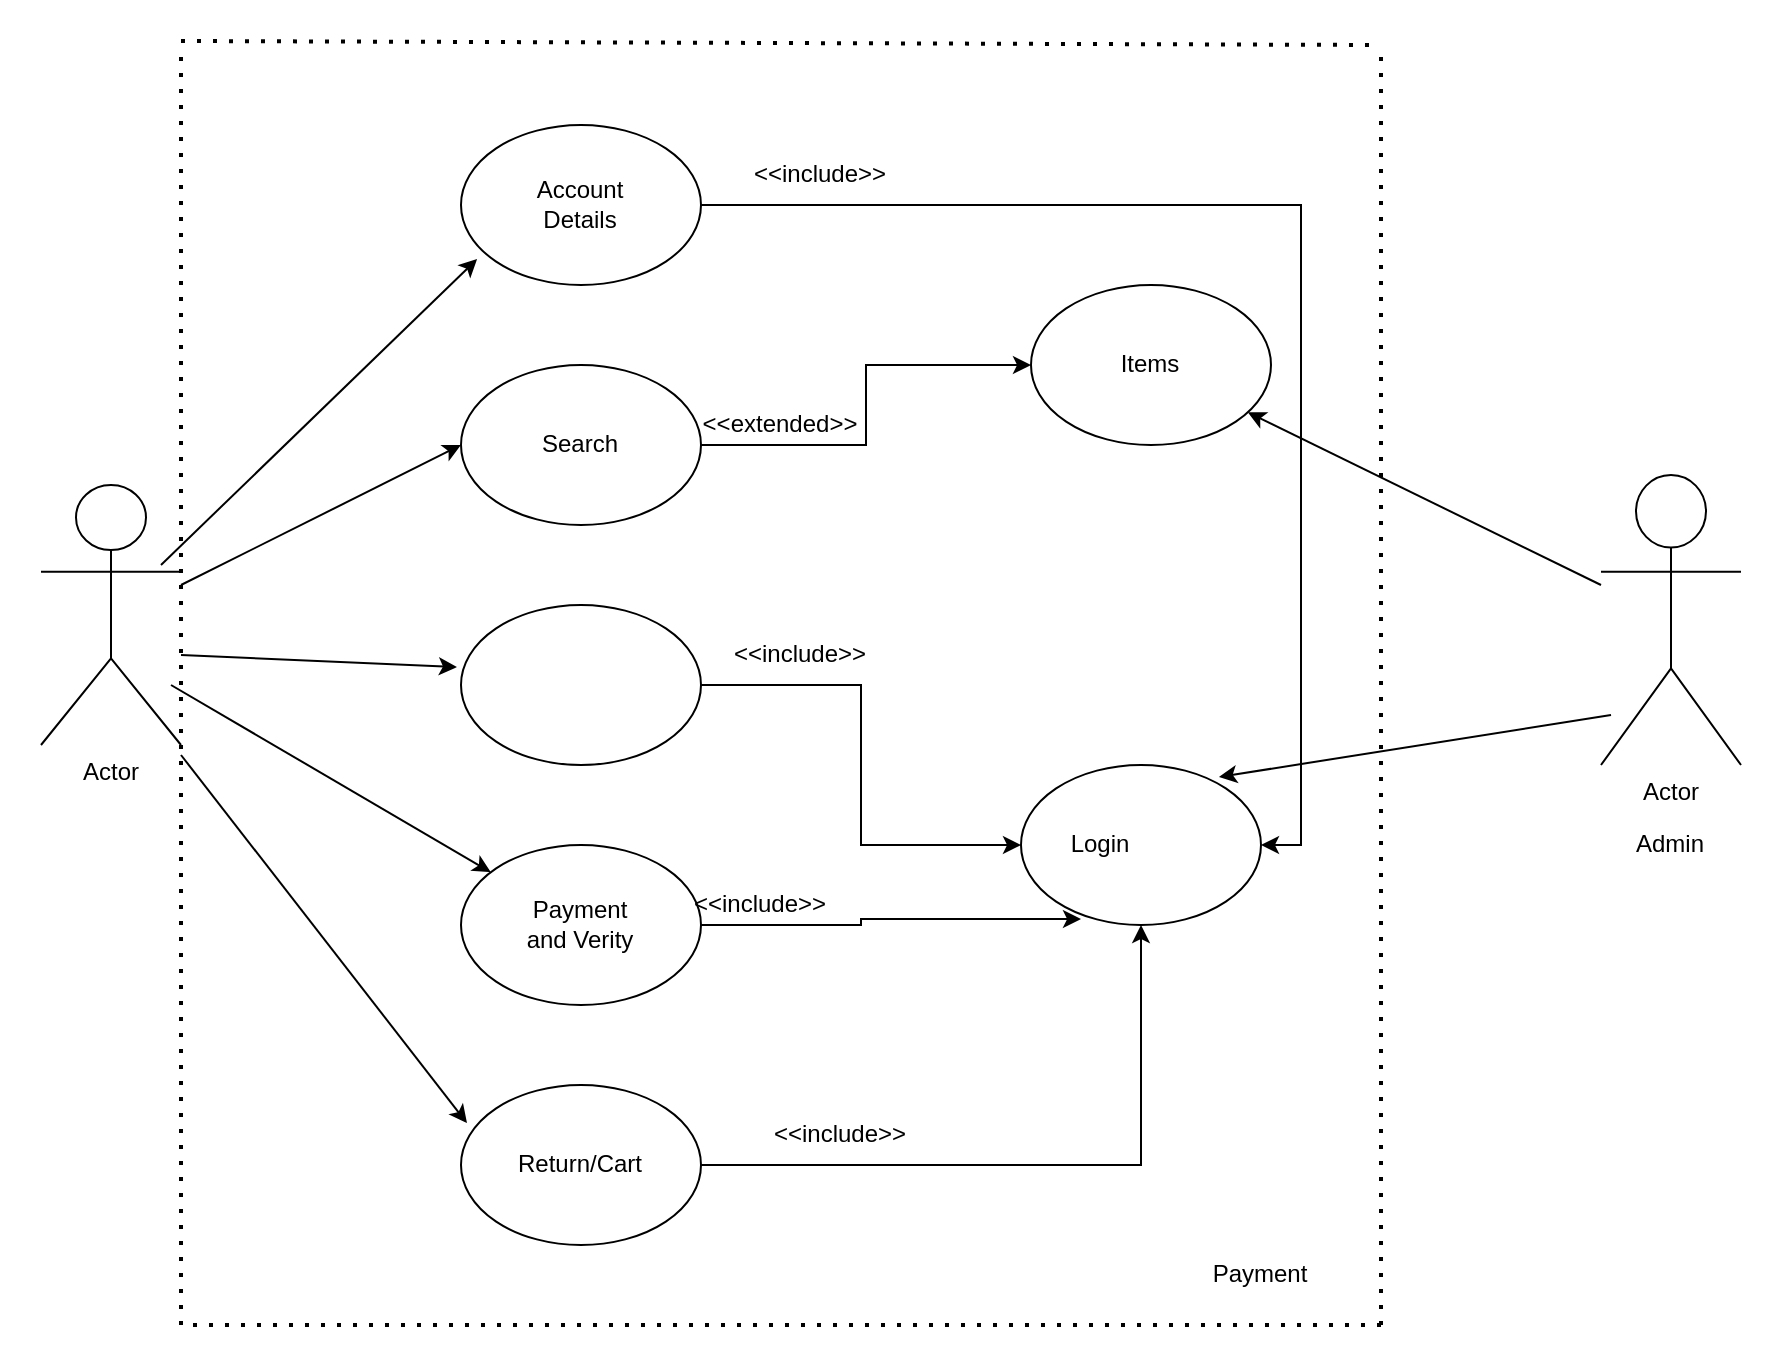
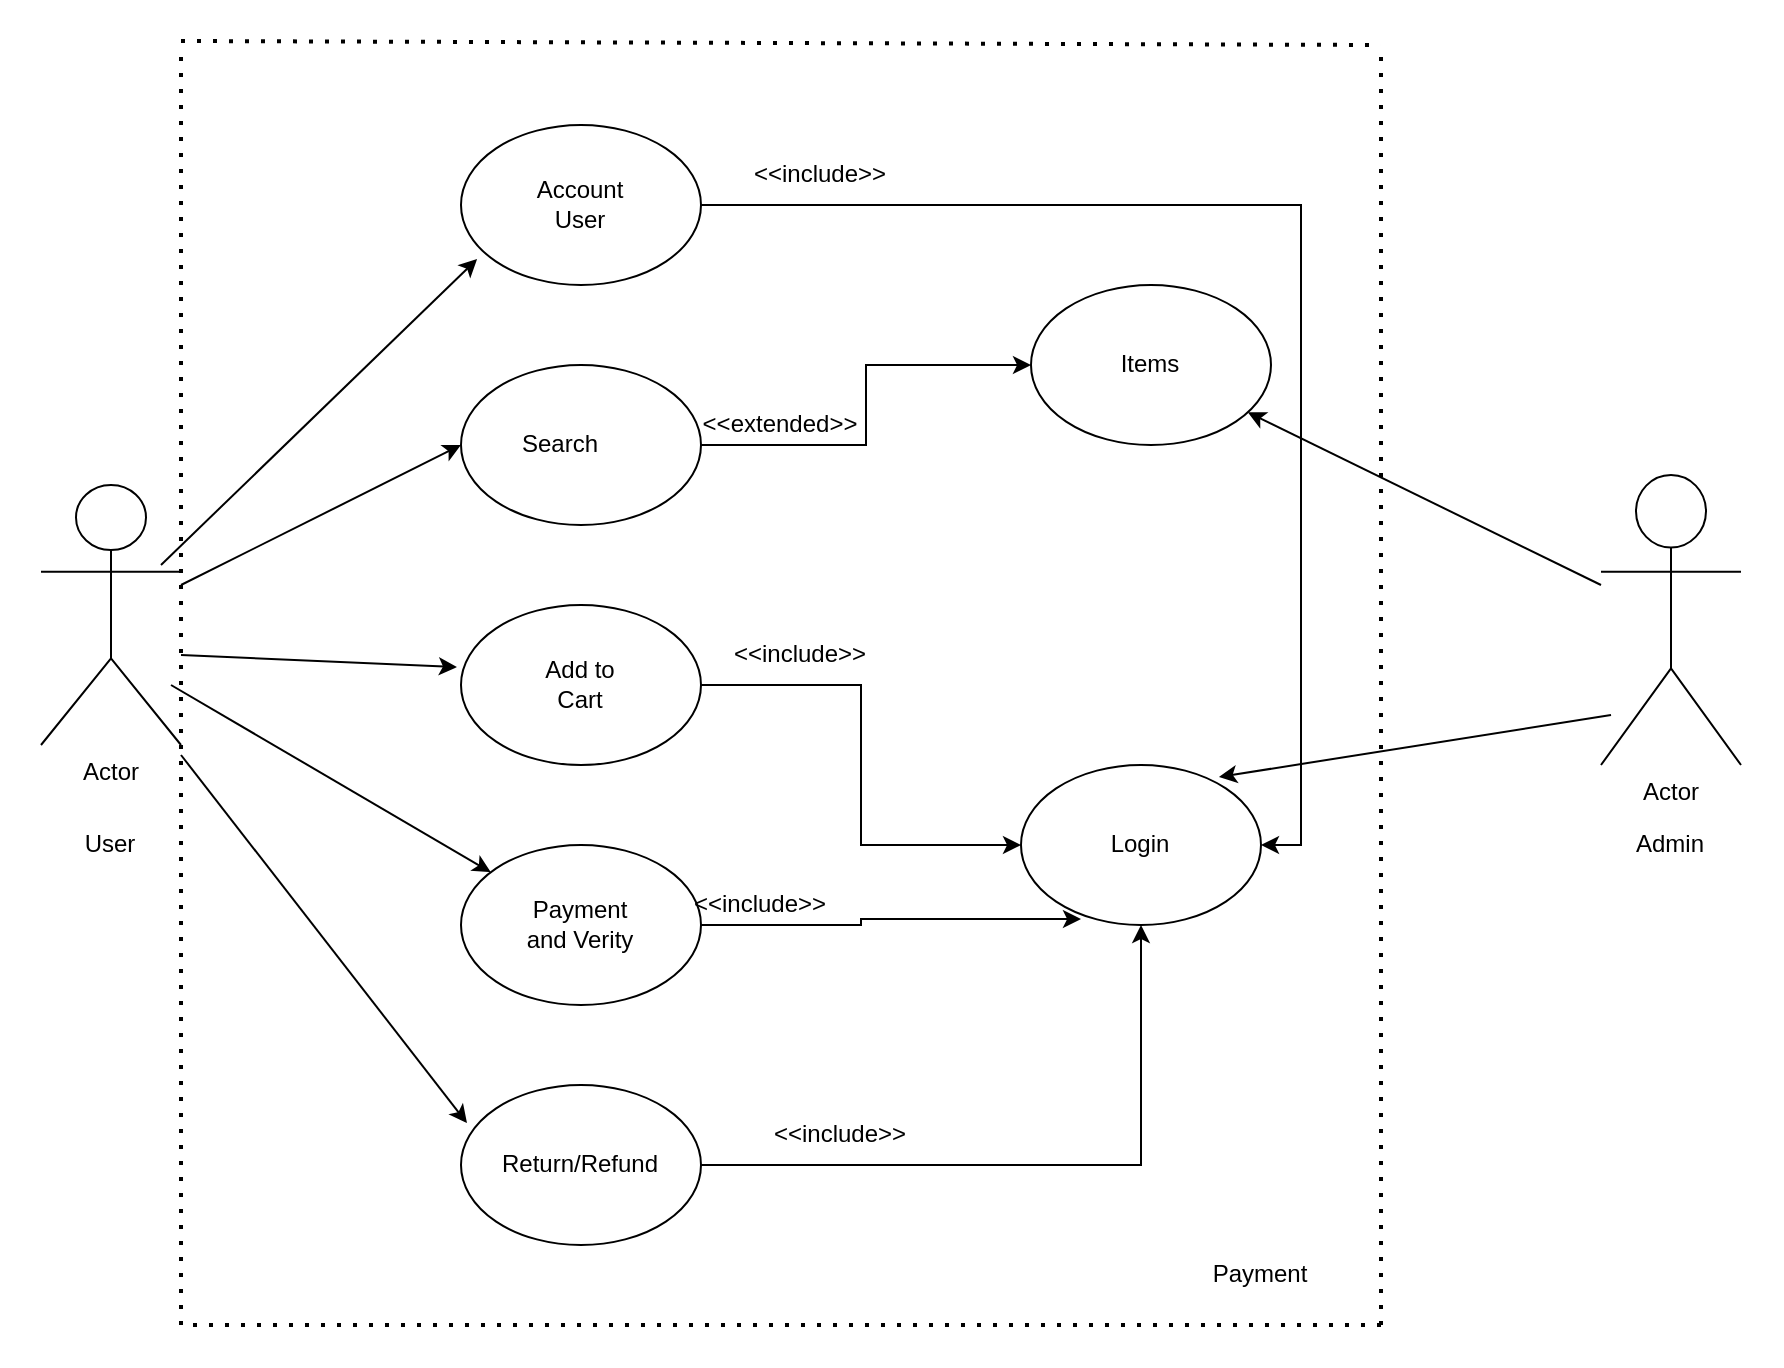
(581, 205) -> (581, 205)
(581, 445) -> (561, 445)
none -> (581, 685)
none -> (111, 845)
(1101, 845) -> (1141, 845)
(581, 1165) -> (581, 1165)
